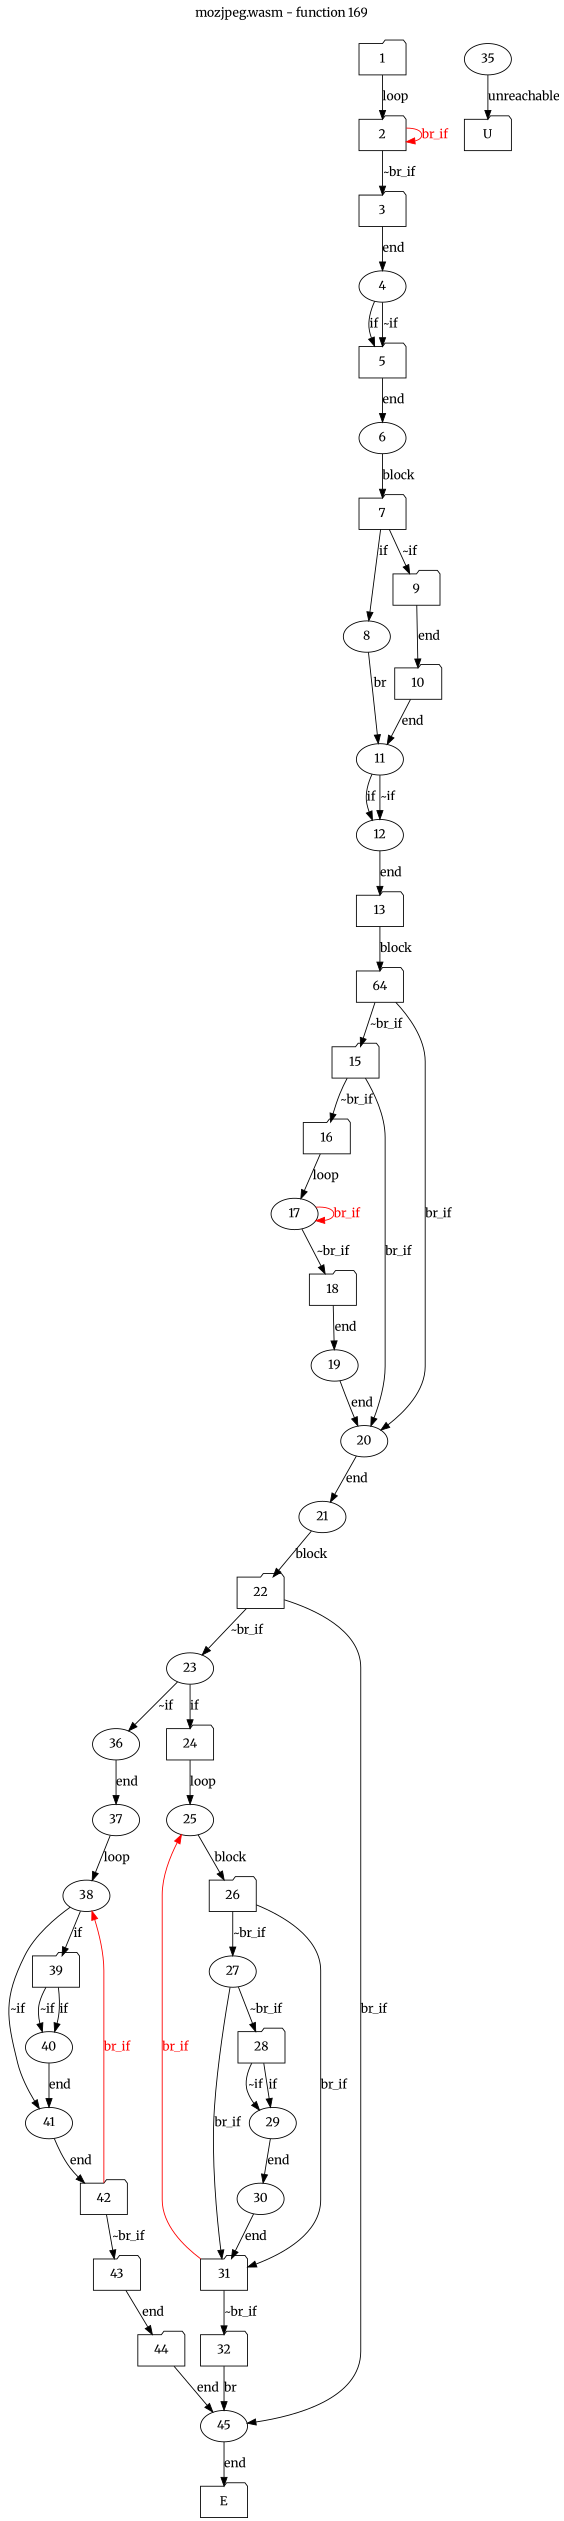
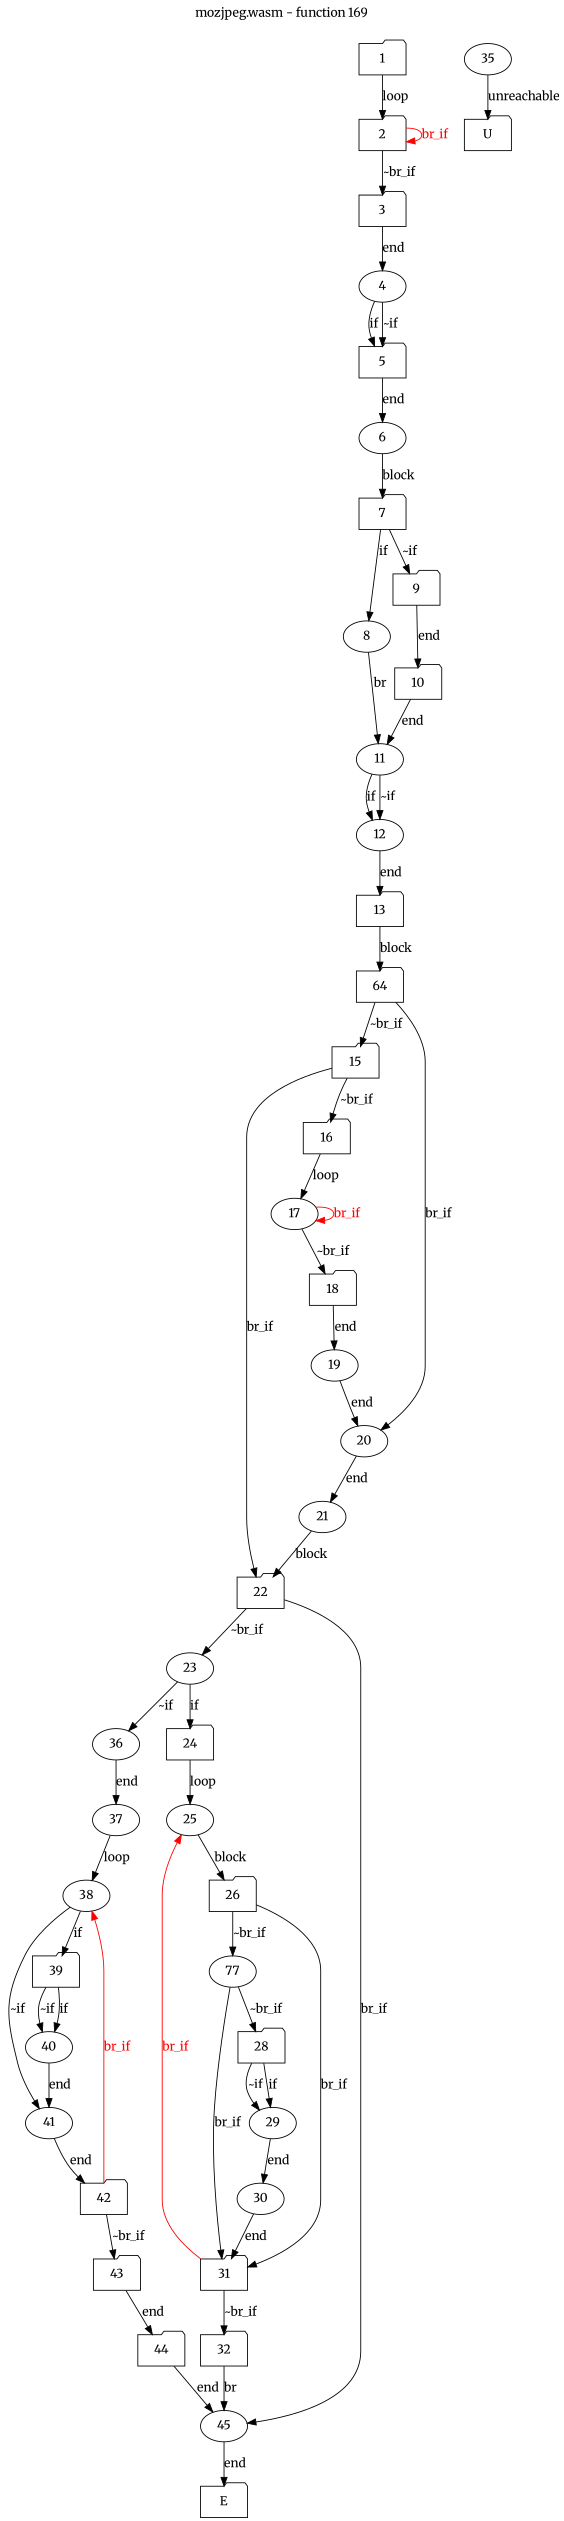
(385, 1247) -> (247, 1294)
(233, 1972) -> (233, 1972)
